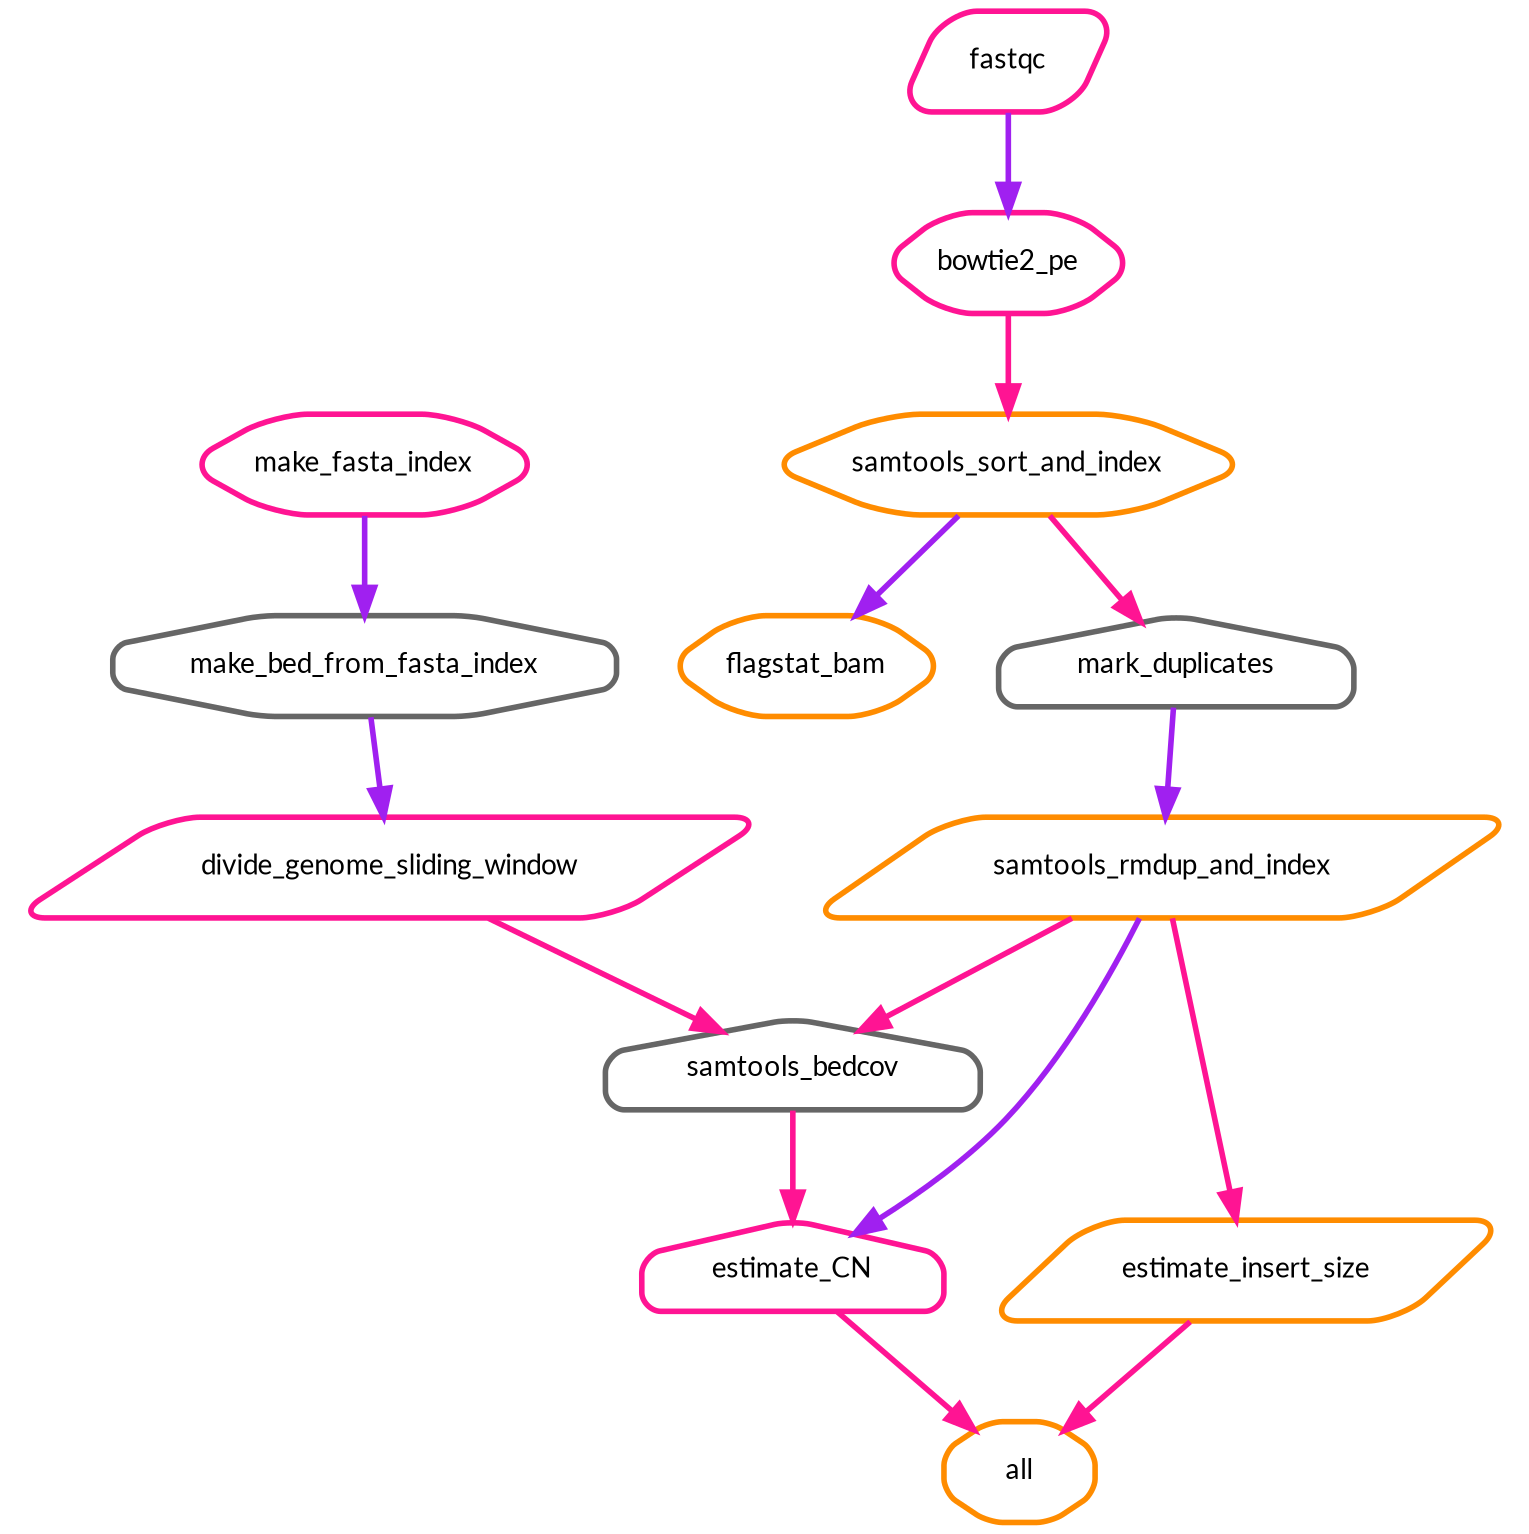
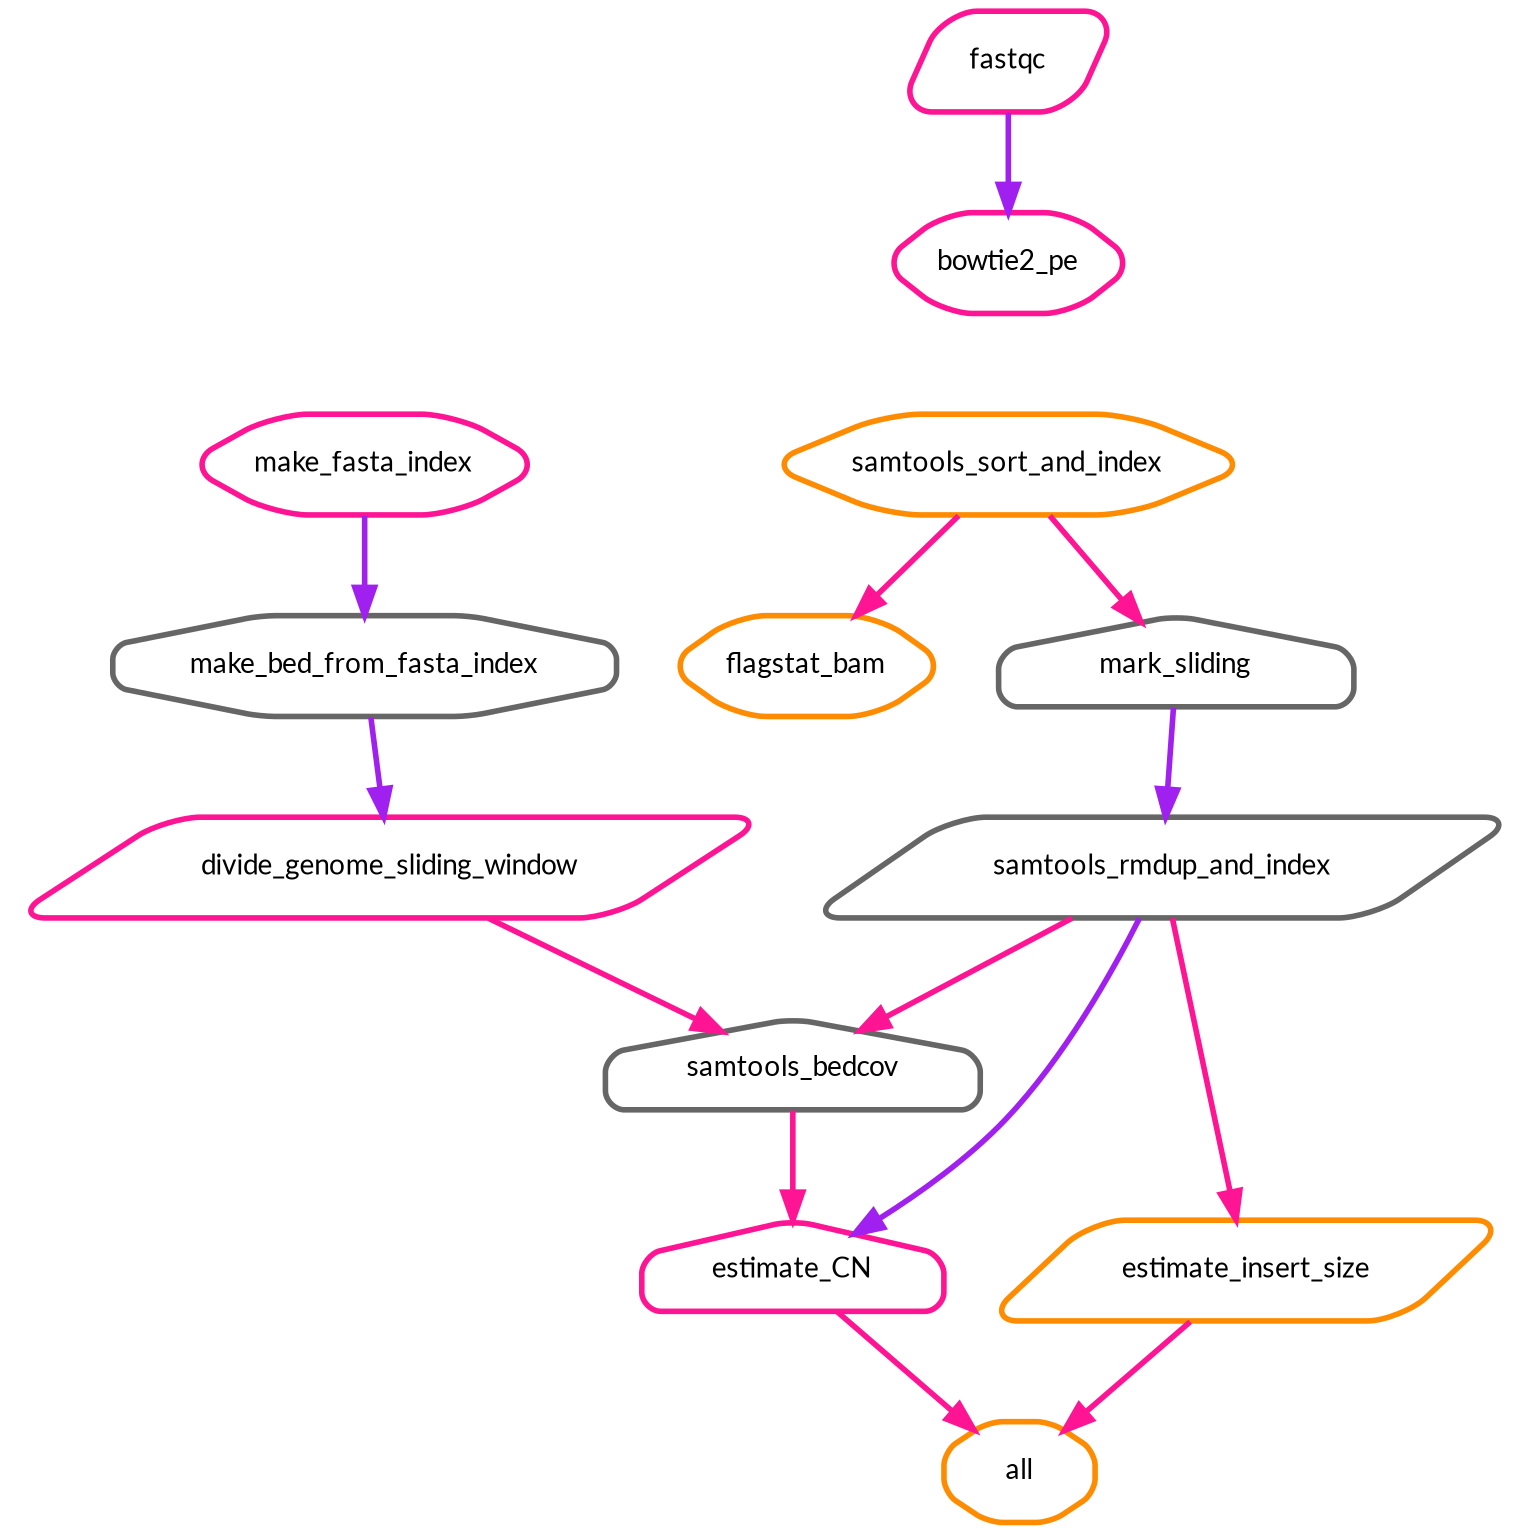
(1008, 350) -> none
(918, 556) -> (918, 556)
(1176, 666) -> (1176, 666)
(1162, 868) -> (1162, 868)
